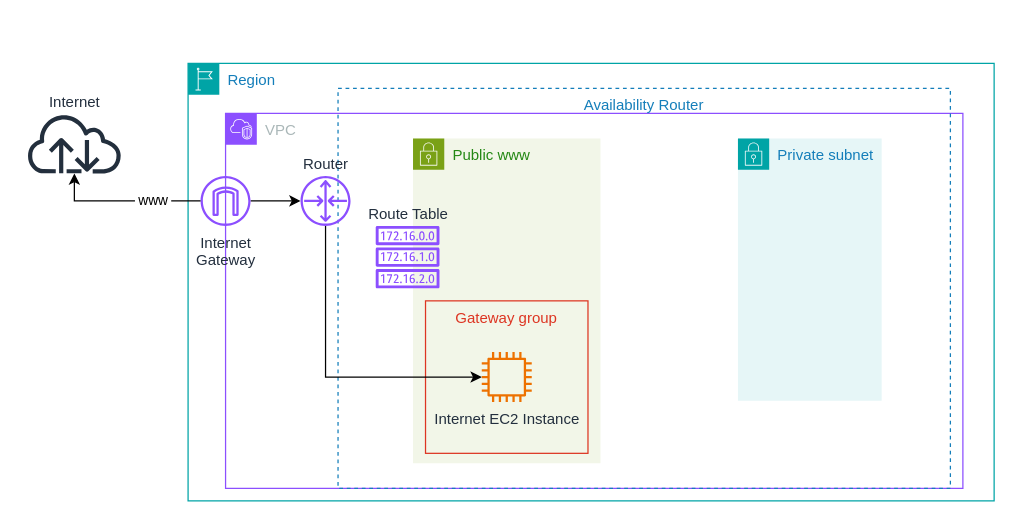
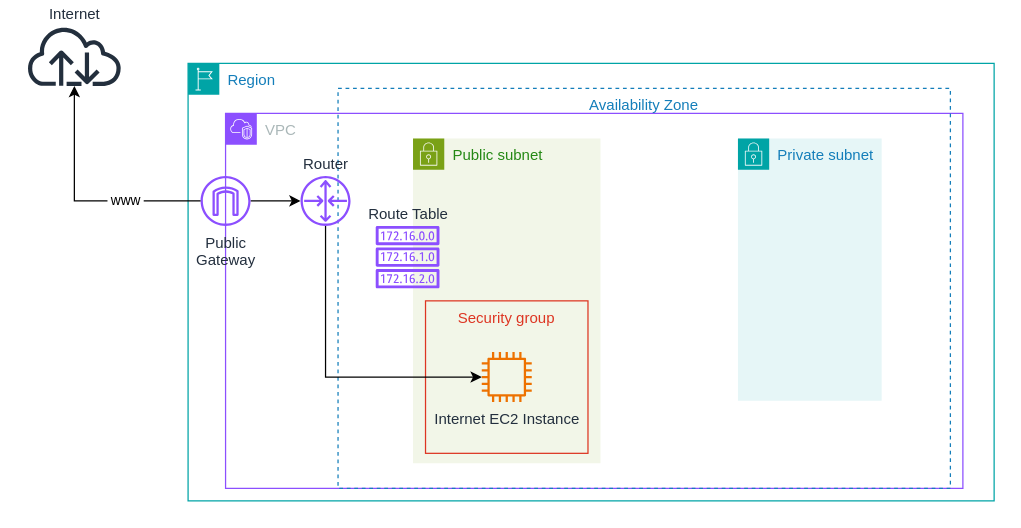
(644, 106) -> (644, 106)
(74, 143) -> (74, 56)
(489, 156) -> (502, 156)
(226, 252) -> (226, 252)
(507, 318) -> (507, 318)
